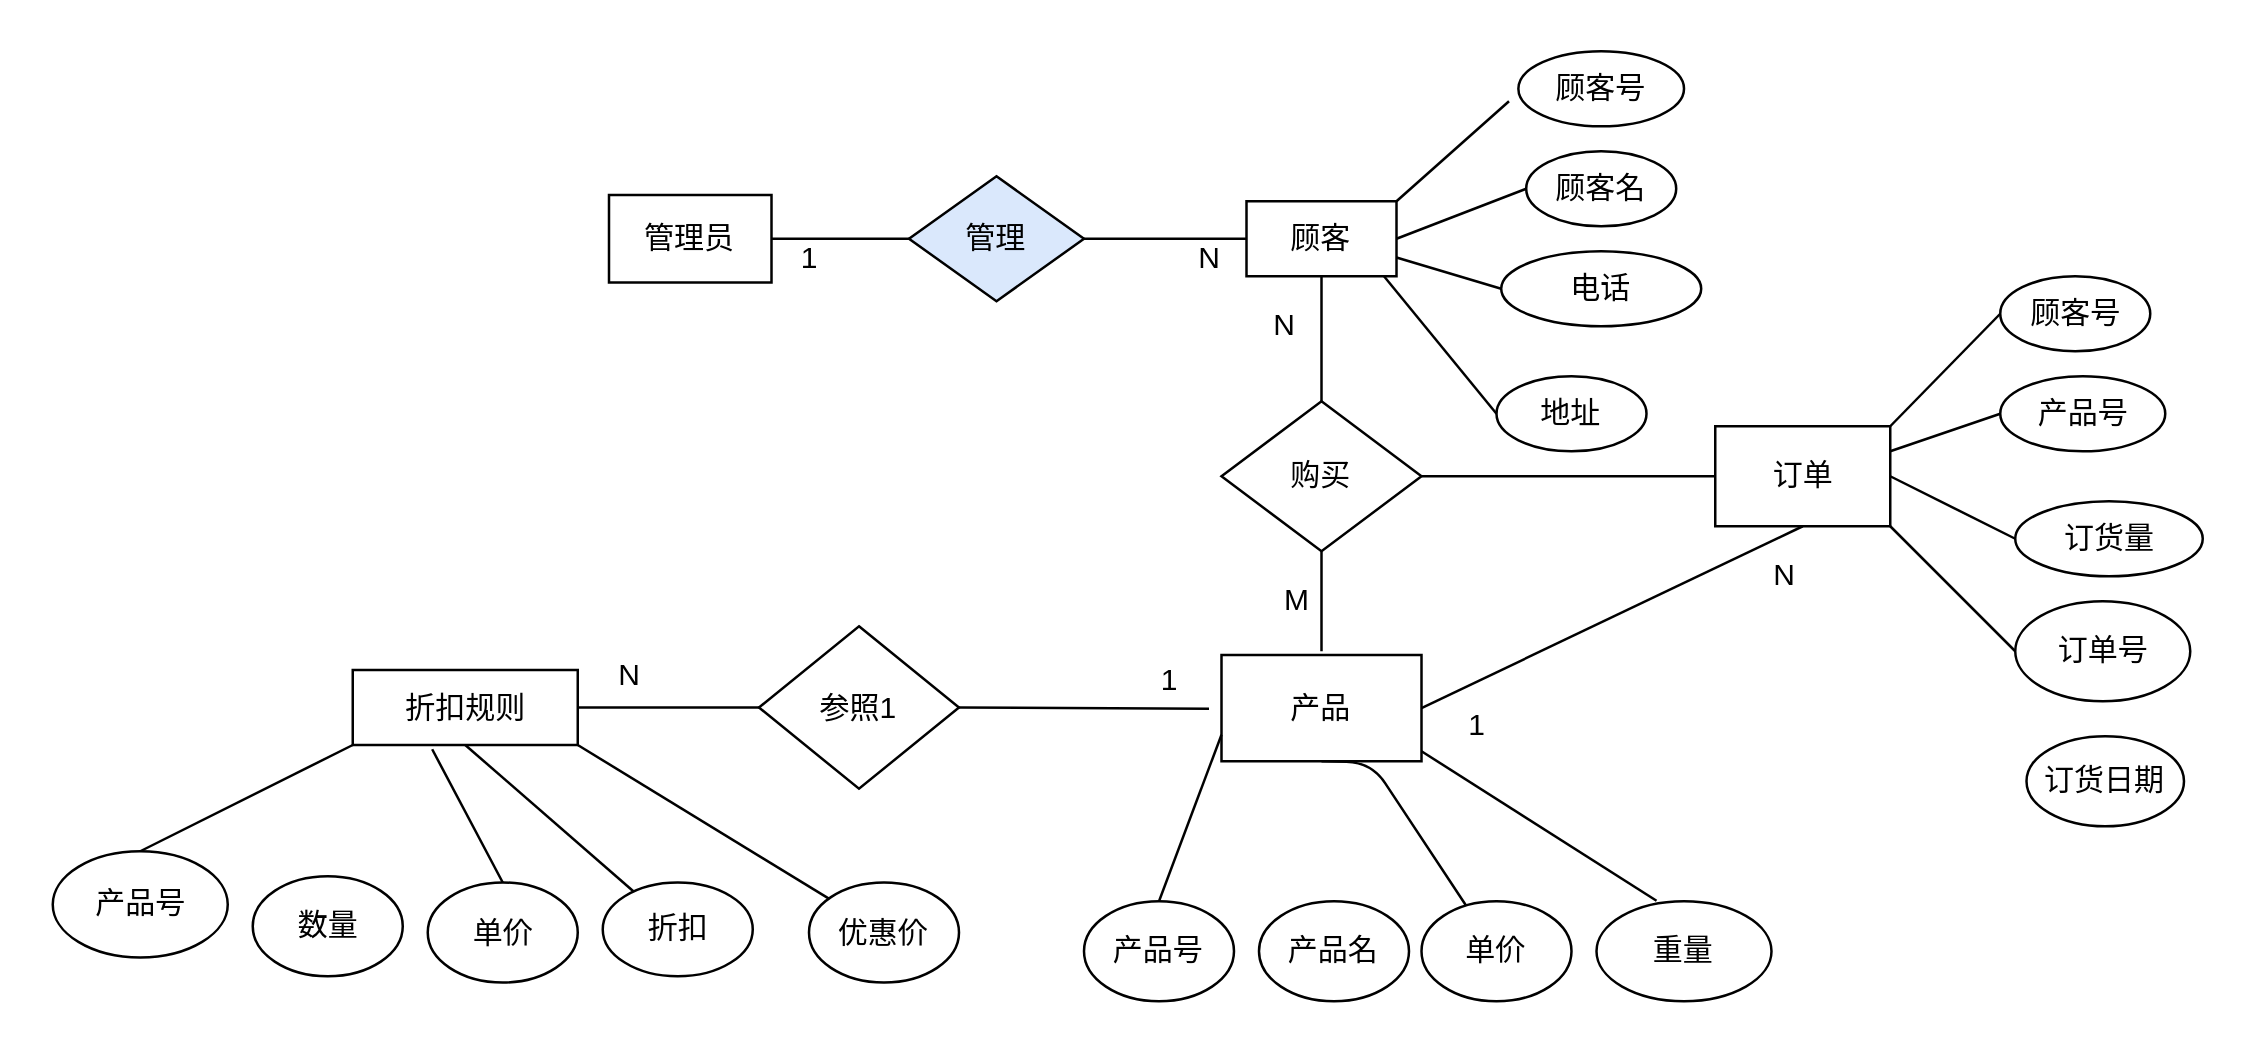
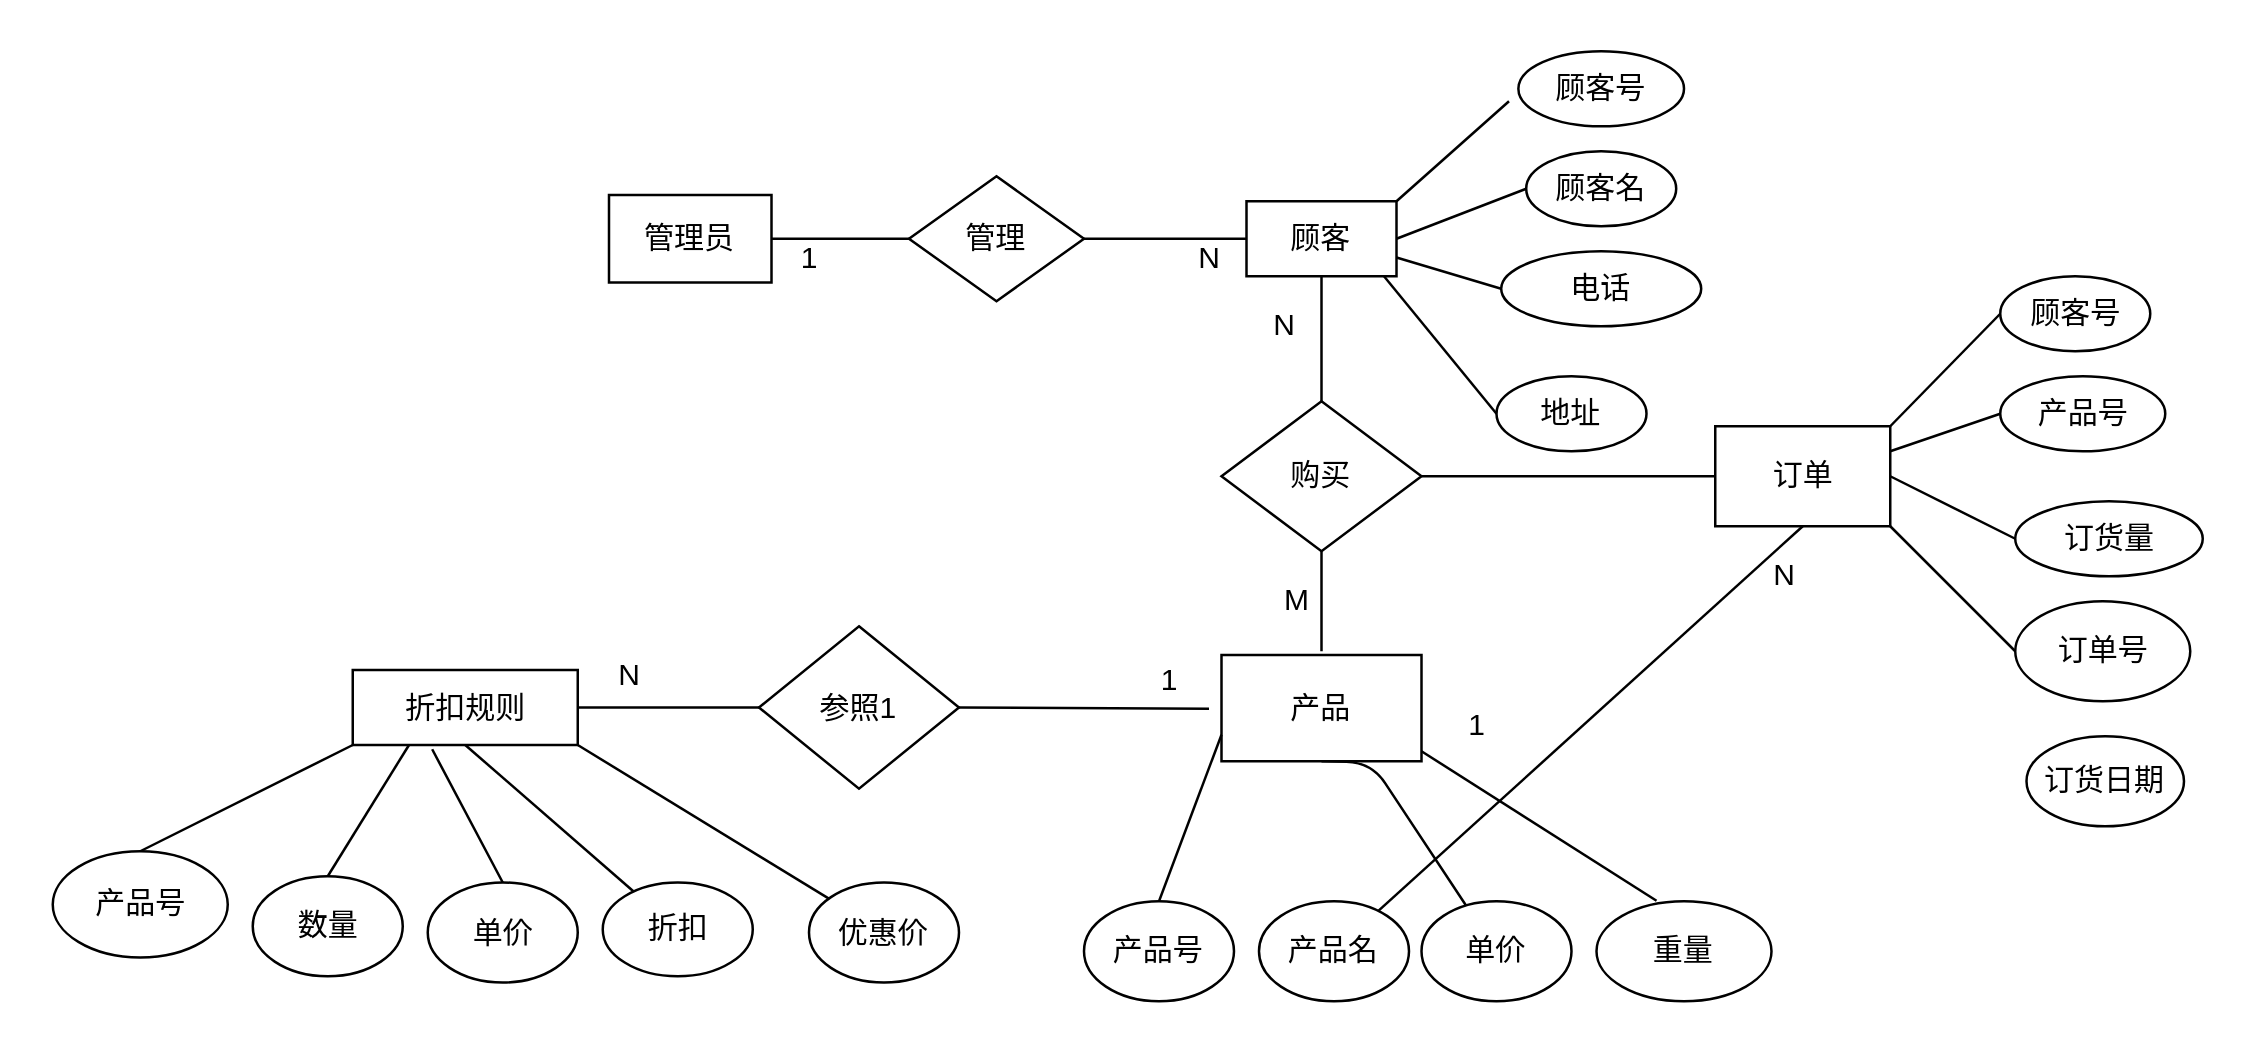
(996, 239) -> (996, 239)
(1612, 617) -> (1653, 662)
none -> (368, 811)
